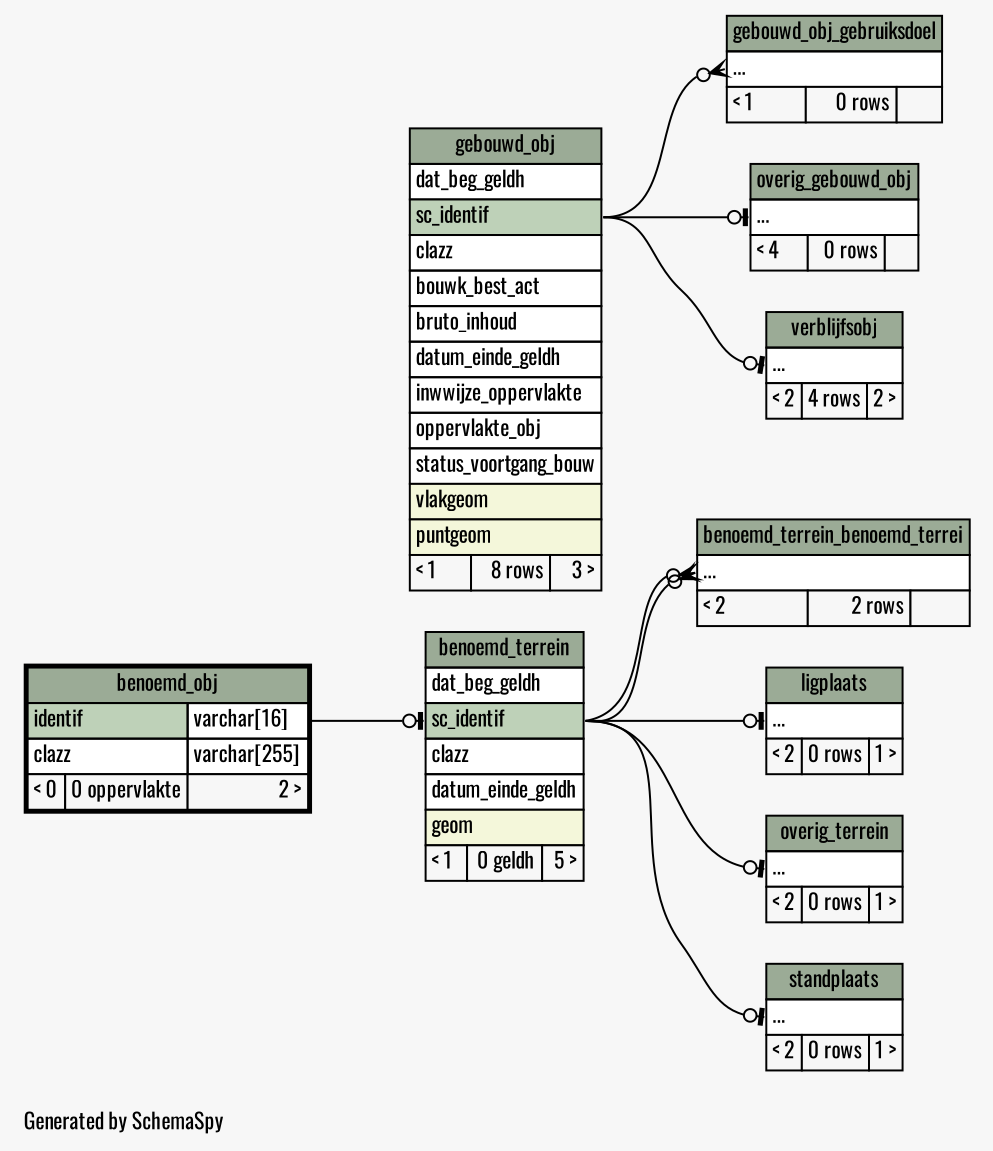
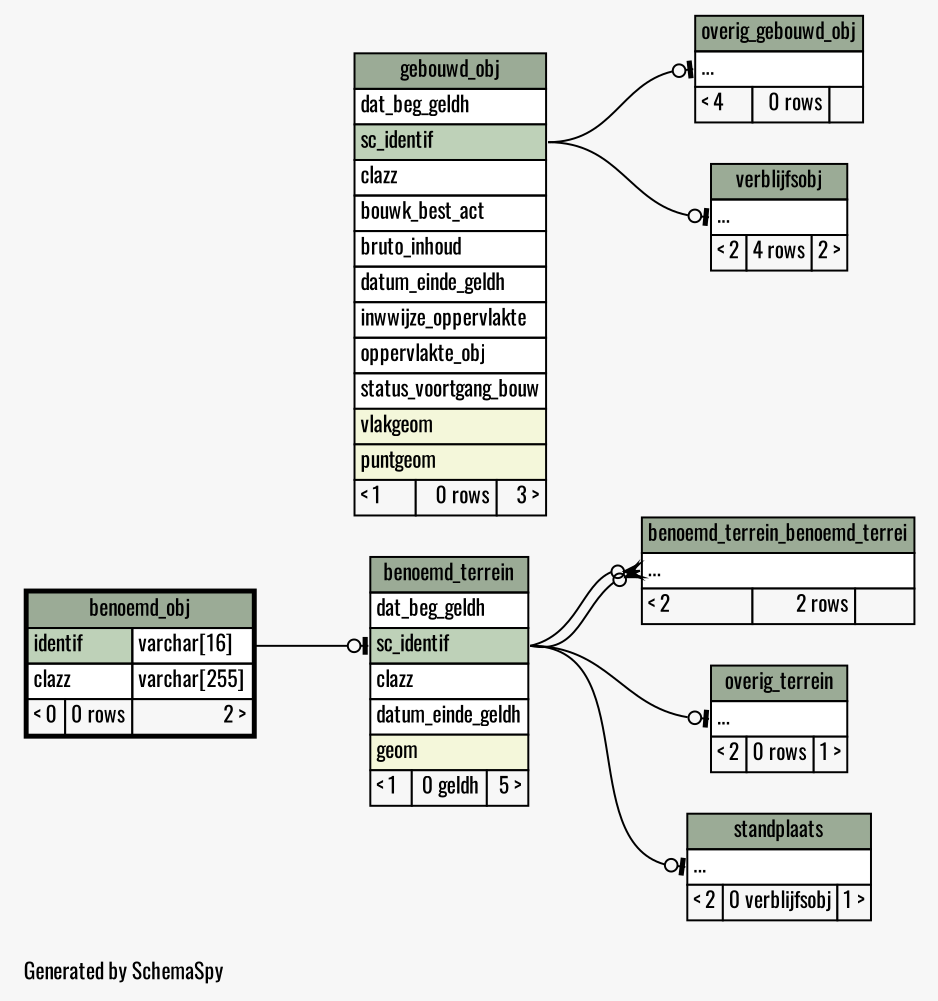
(833, 69) -> none
(517, 572) -> (463, 497)
(833, 721) -> none
(126, 791) -> (99, 716)
(835, 1052) -> (780, 902)
